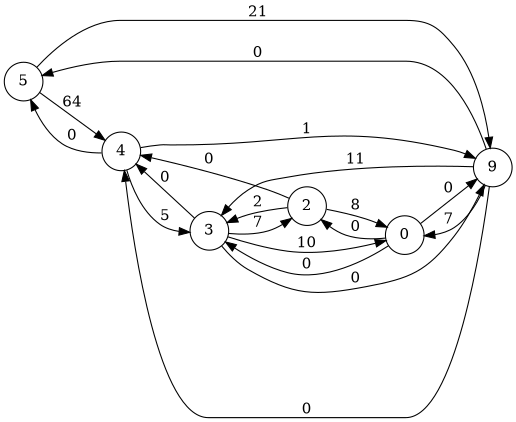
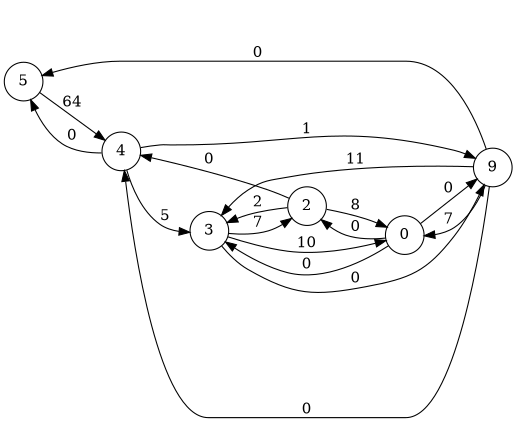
(292, 20) -> none
(169, 195) -> none
